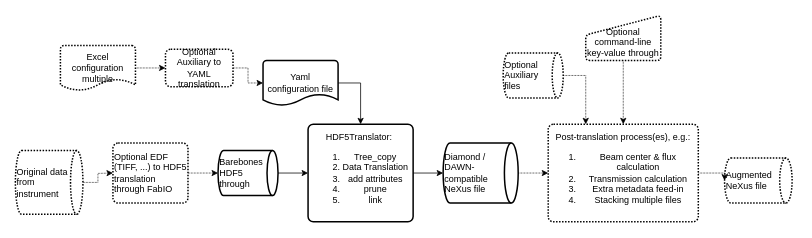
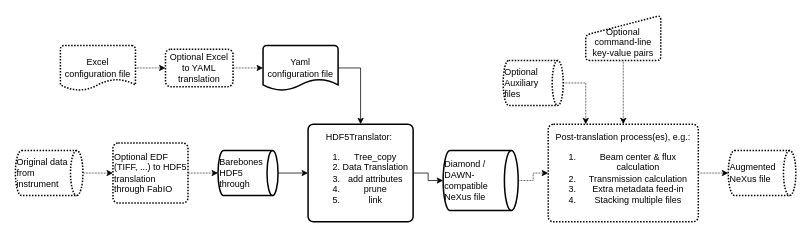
(623, 42) -> (623, 42)
(98, 68) -> (98, 68)
(199, 68) -> (199, 68)
(533, 75) -> (533, 83)
(300, 83) -> (300, 68)
(480, 173) -> (480, 180)
(758, 180) -> (762, 173)
(49, 182) -> (49, 173)
